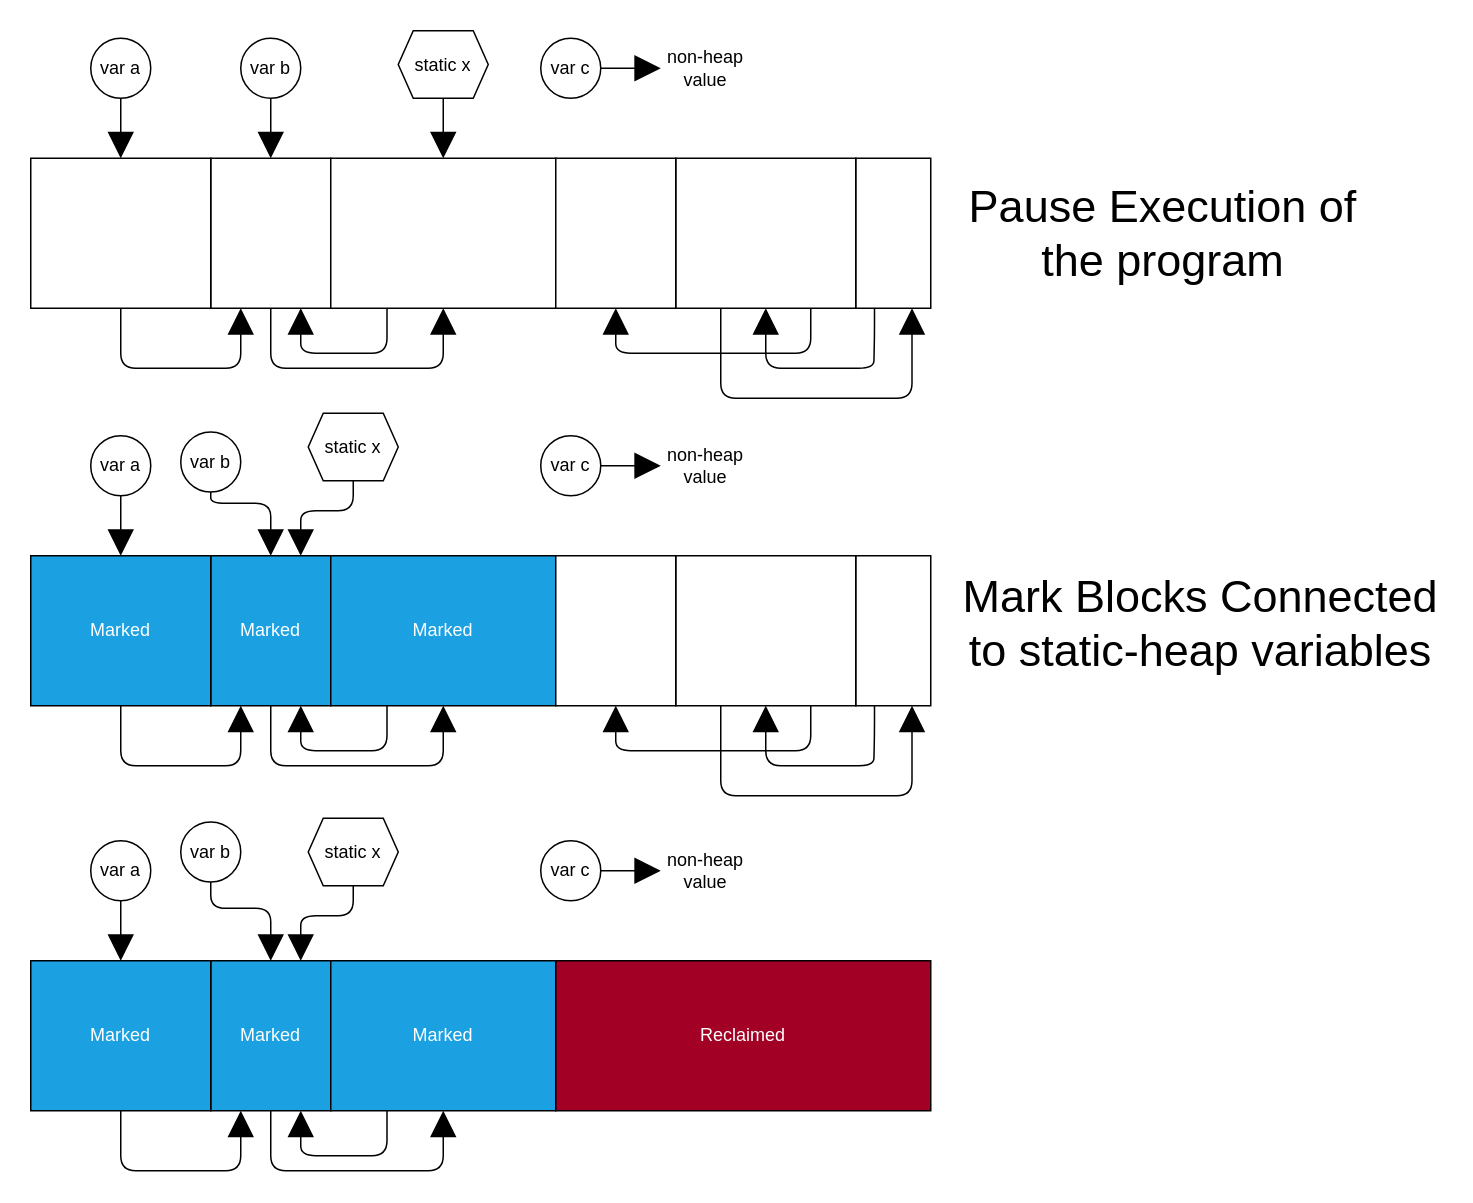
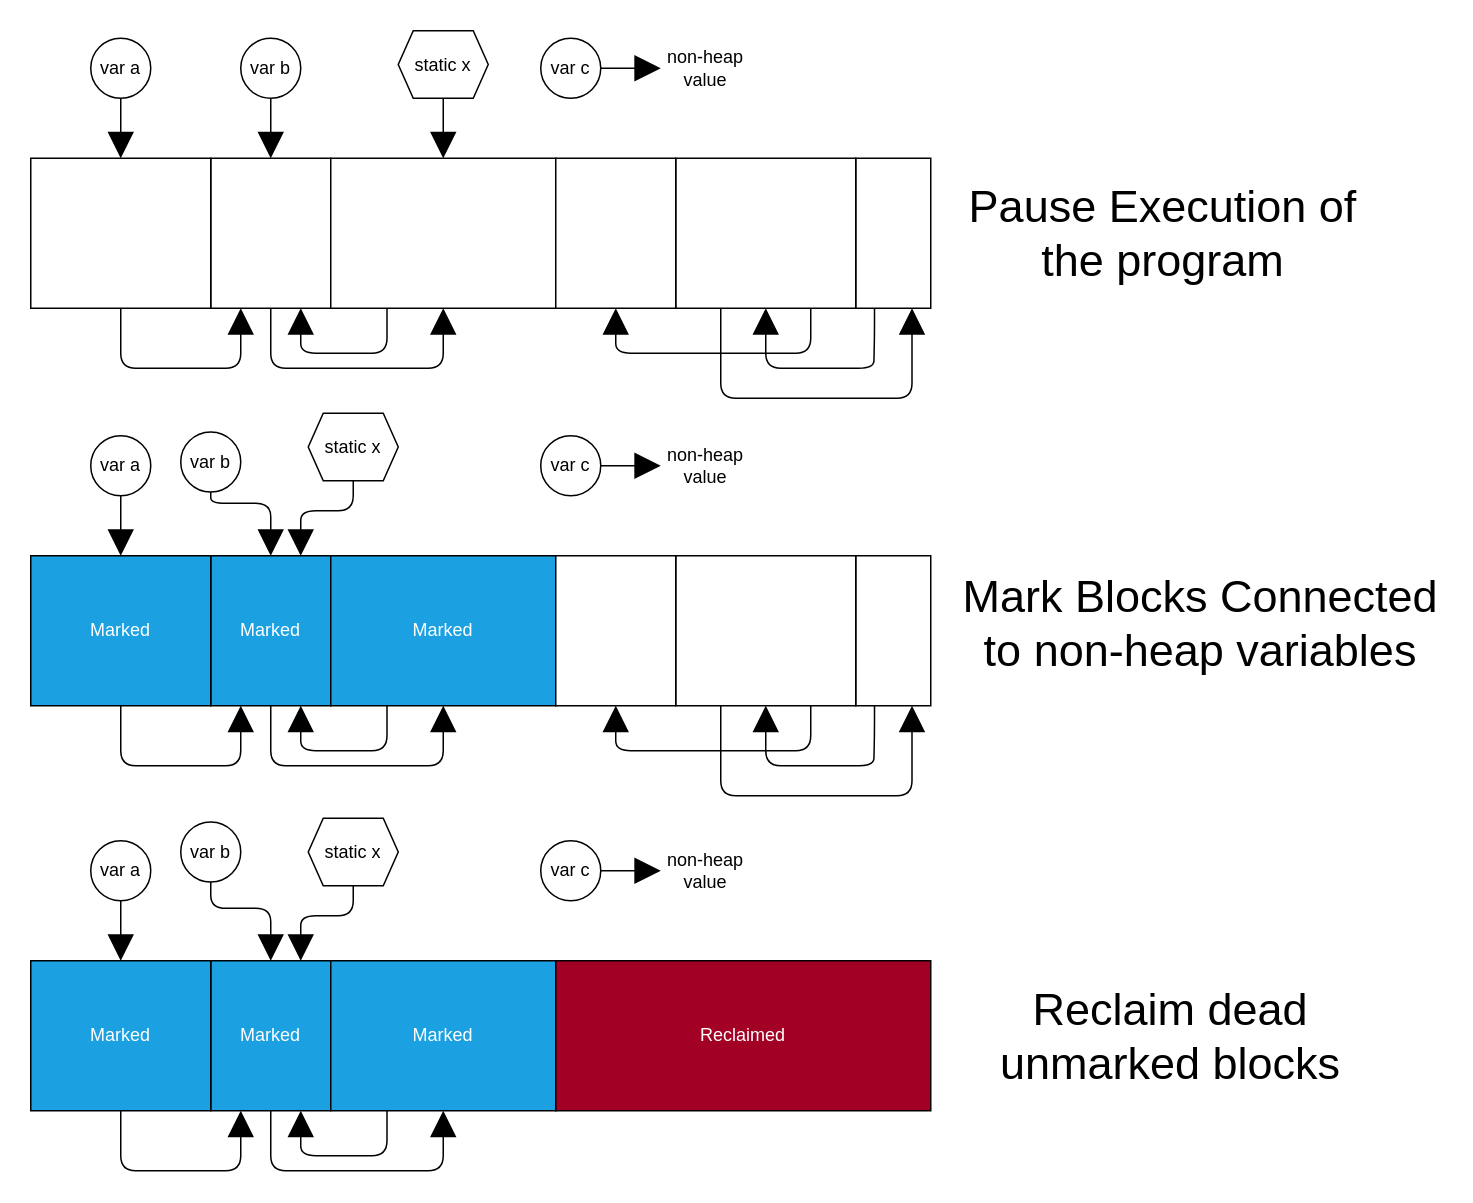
(1201, 623) -> (1201, 623)
none -> (1171, 1036)
